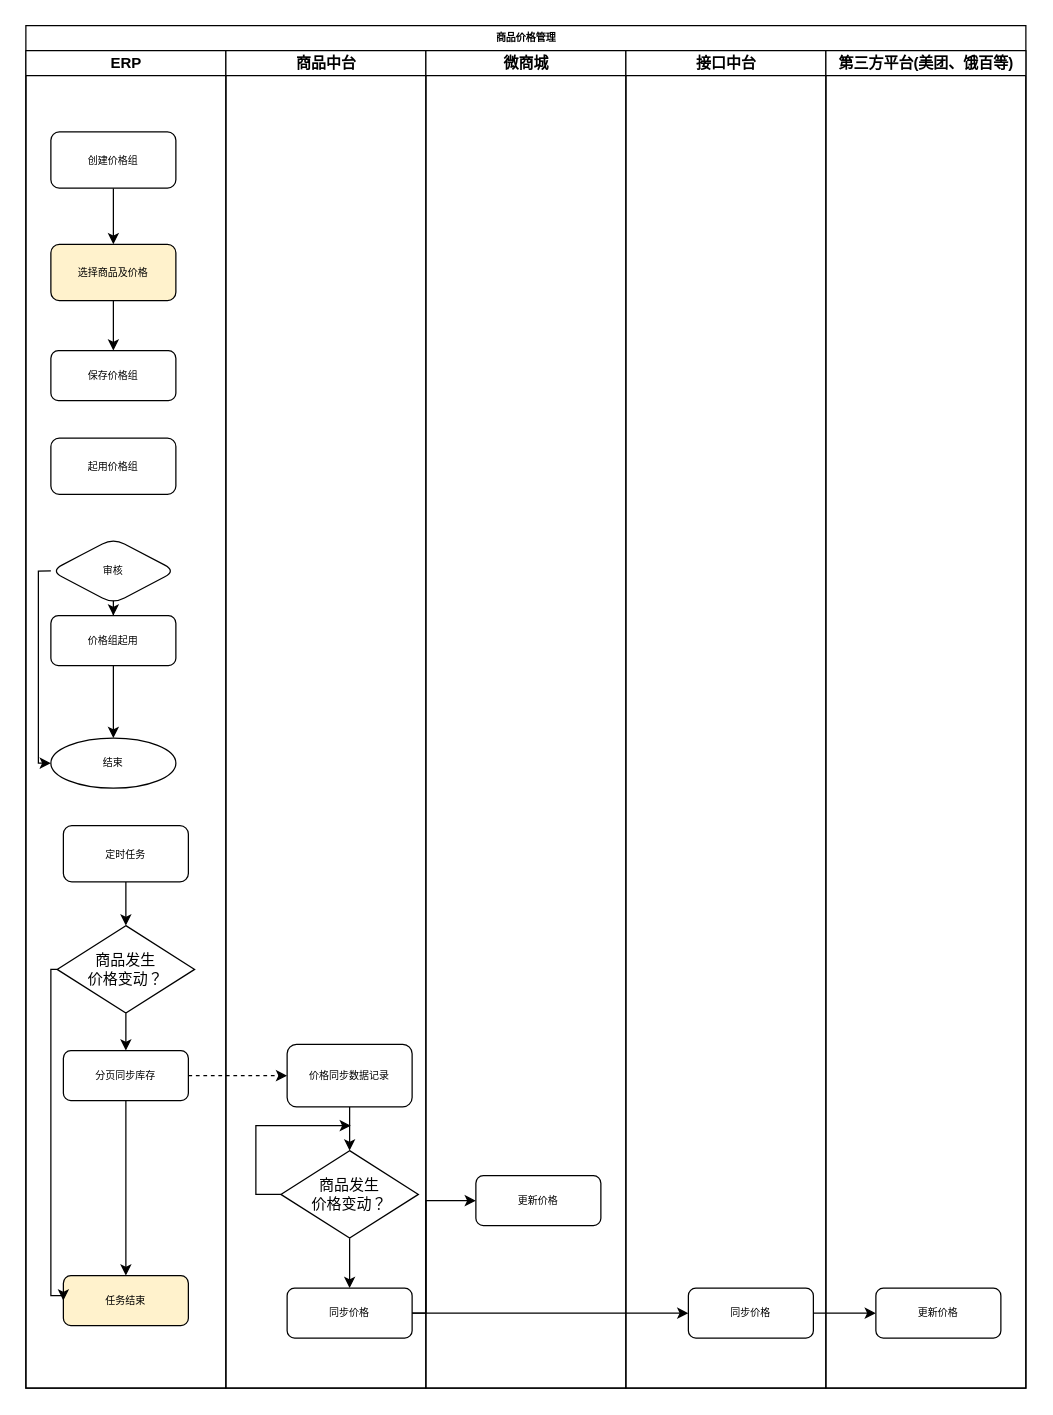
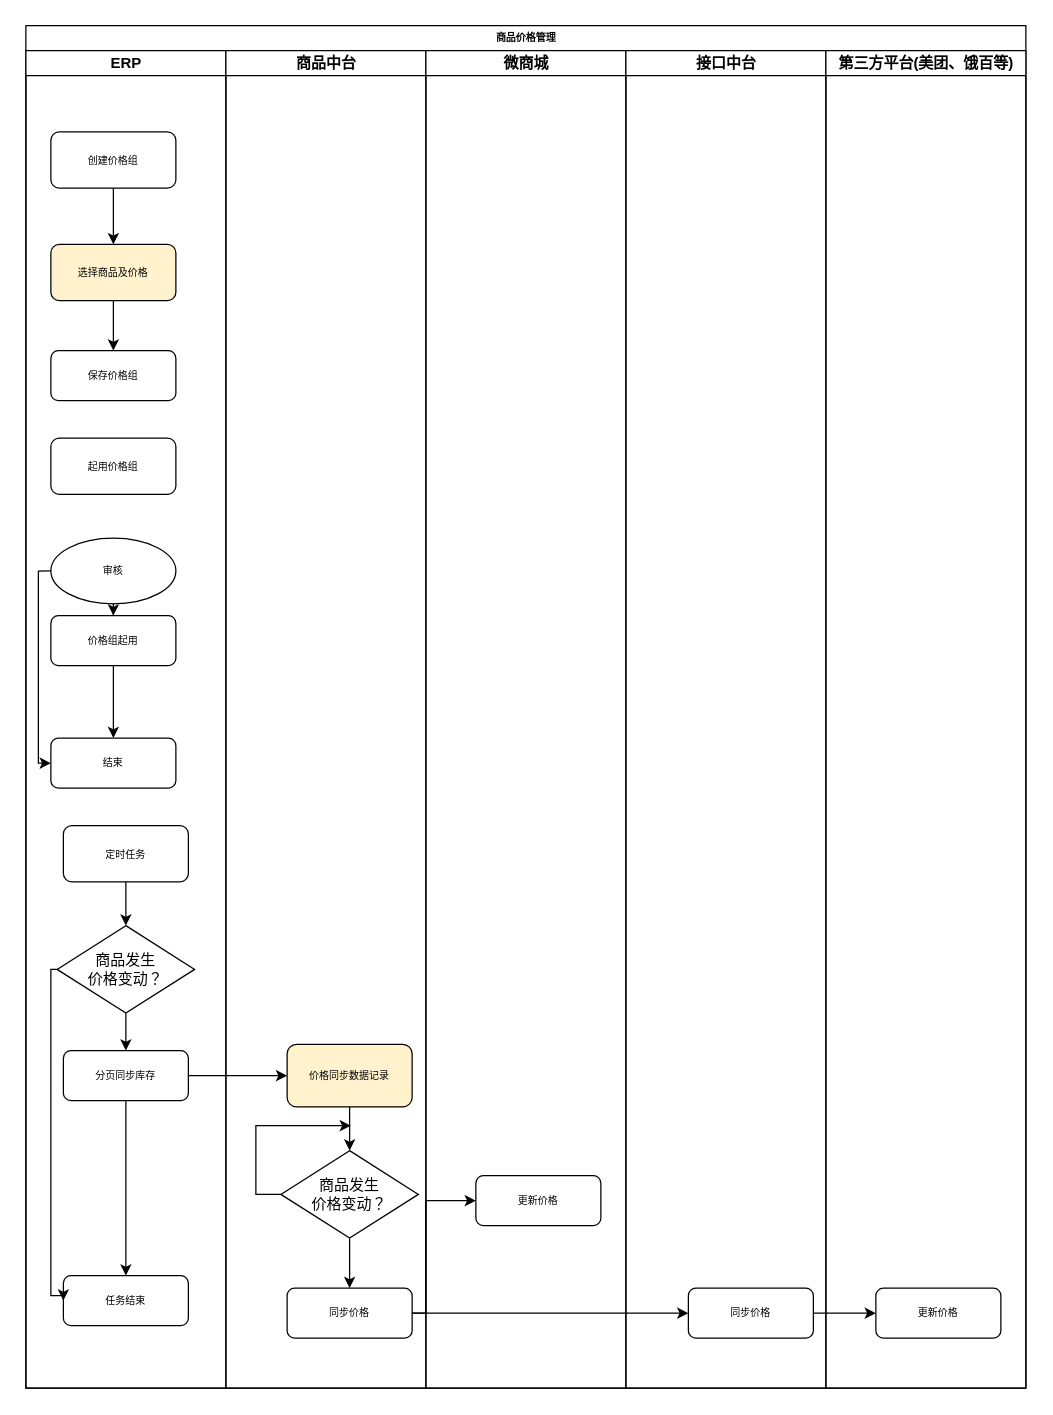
(113, 571) -> (113, 571)
(113, 763) -> (113, 763)
(235, 1076) -> (235, 1076)
(349, 1076) -> (349, 1076)
(126, 1301) -> (126, 1301)
